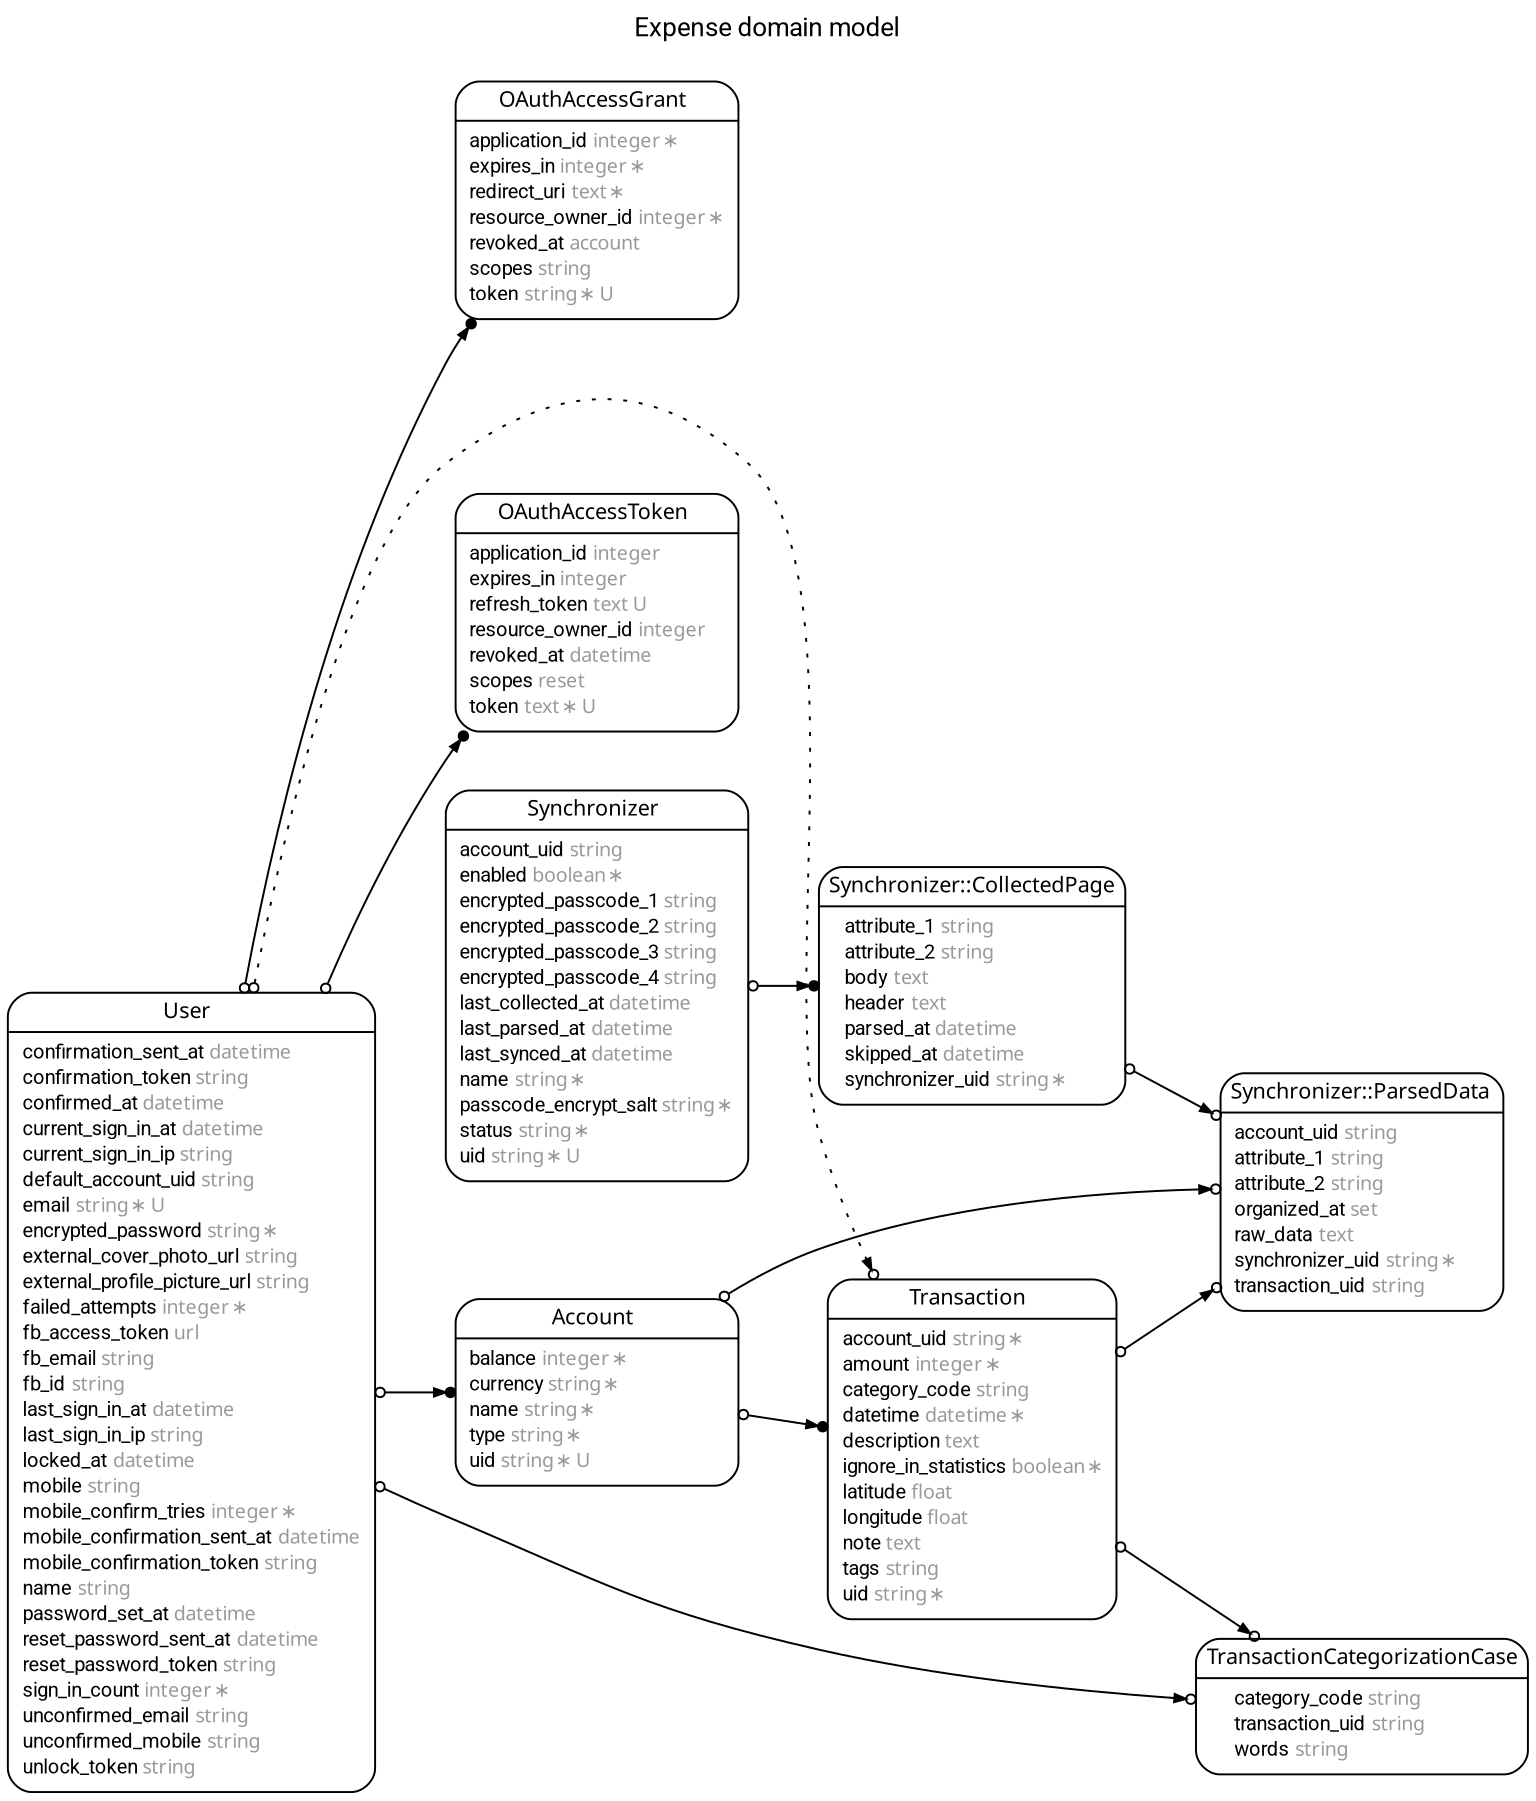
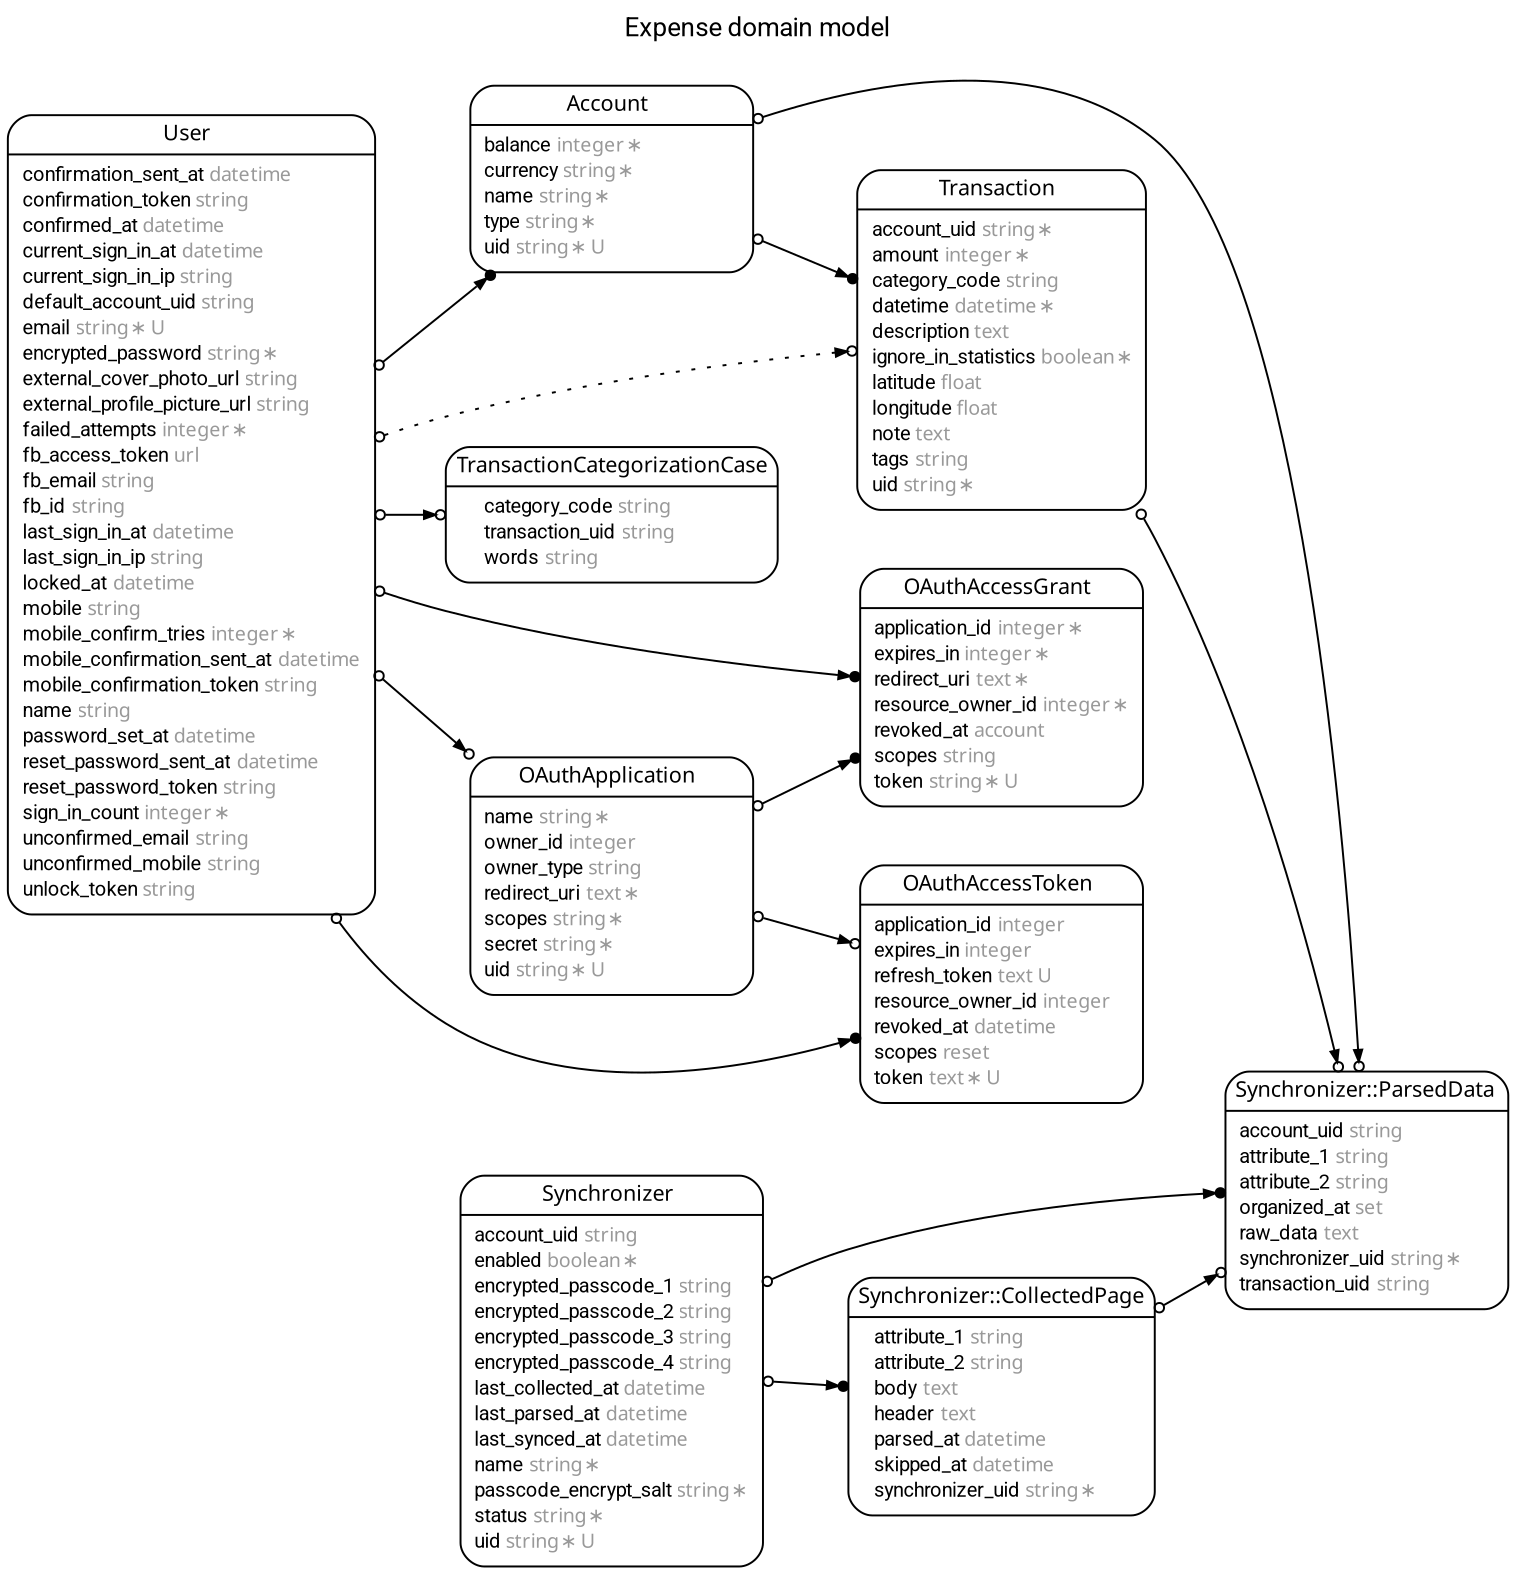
none -> (612, 876)
none -> (984, 1218)
(1183, 1588) -> none
